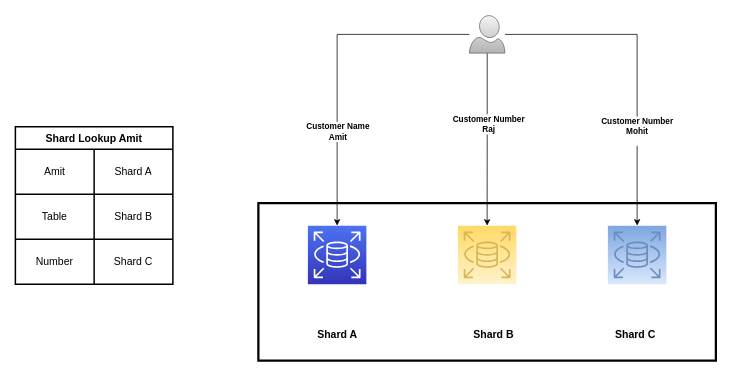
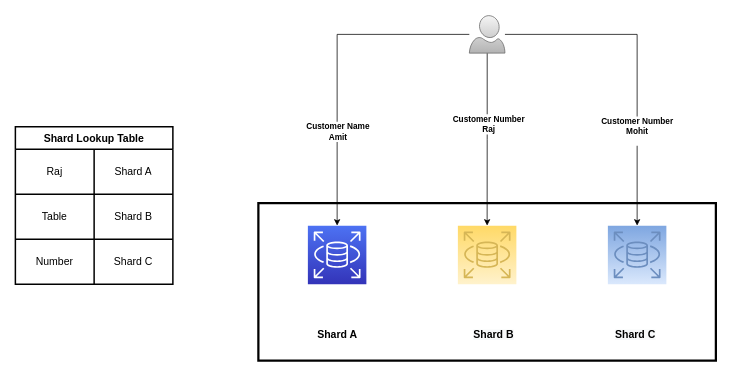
(94, 138) -> (94, 138)
(55, 171) -> (55, 171)
